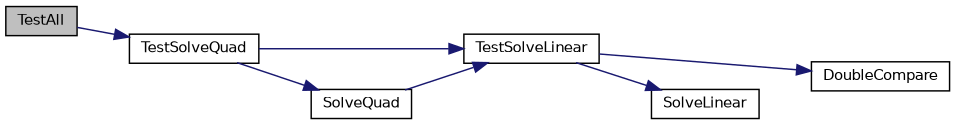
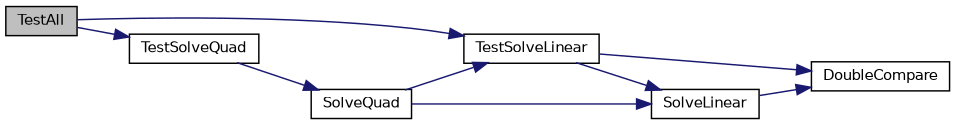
(354, 49) -> (263, 19)
none -> (778, 93)
none -> (524, 104)
